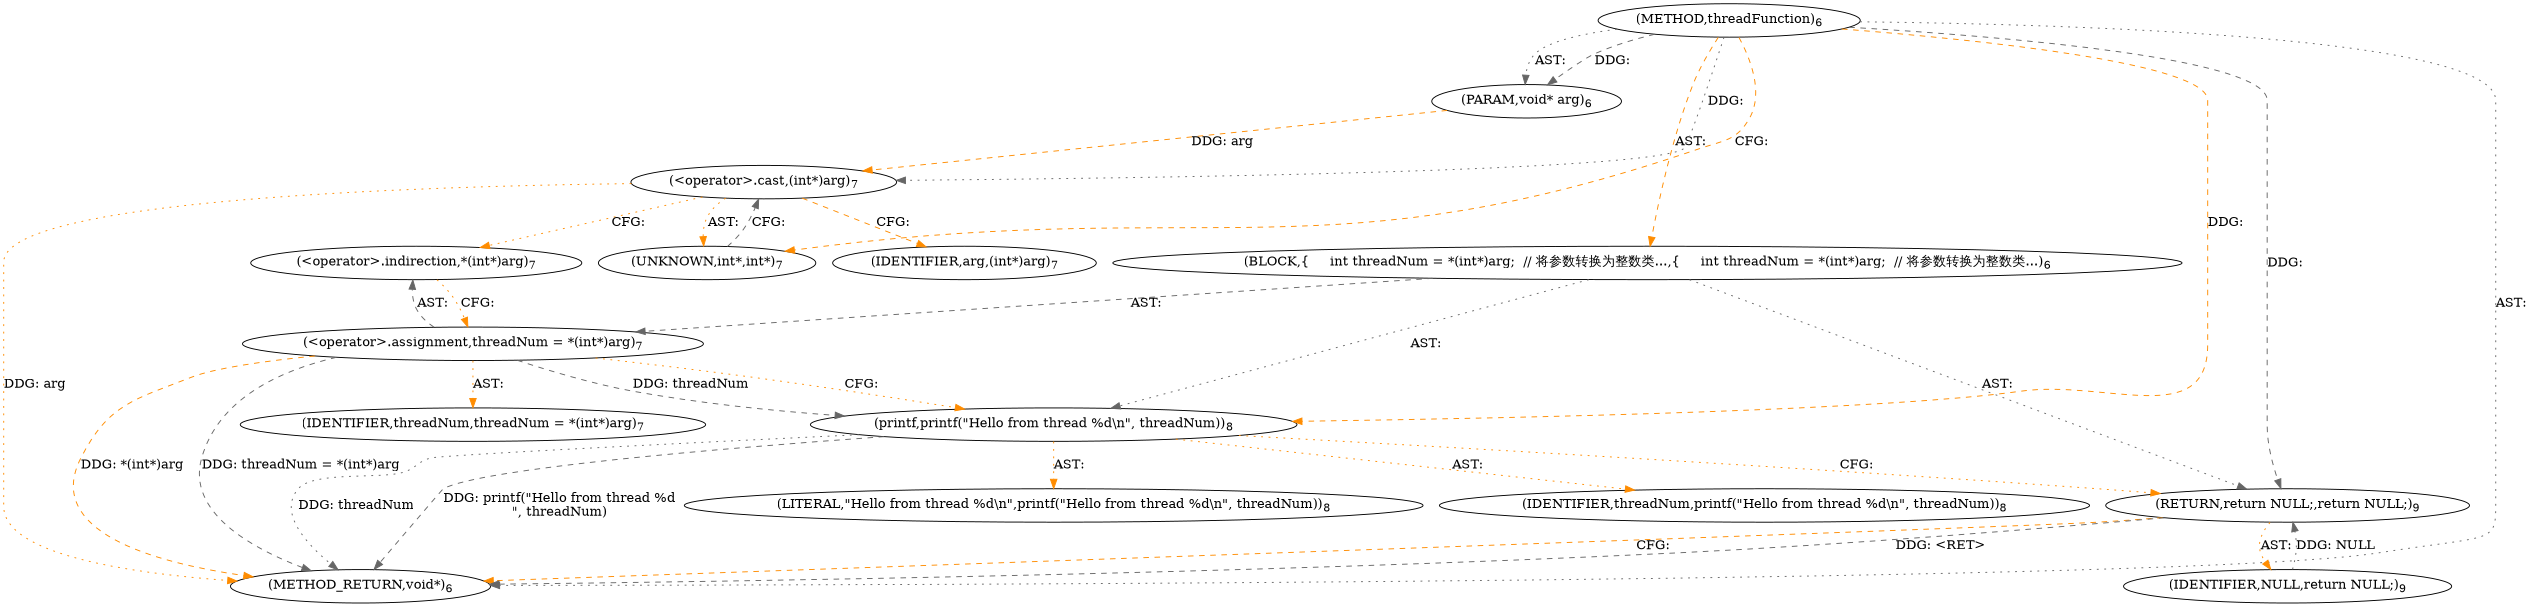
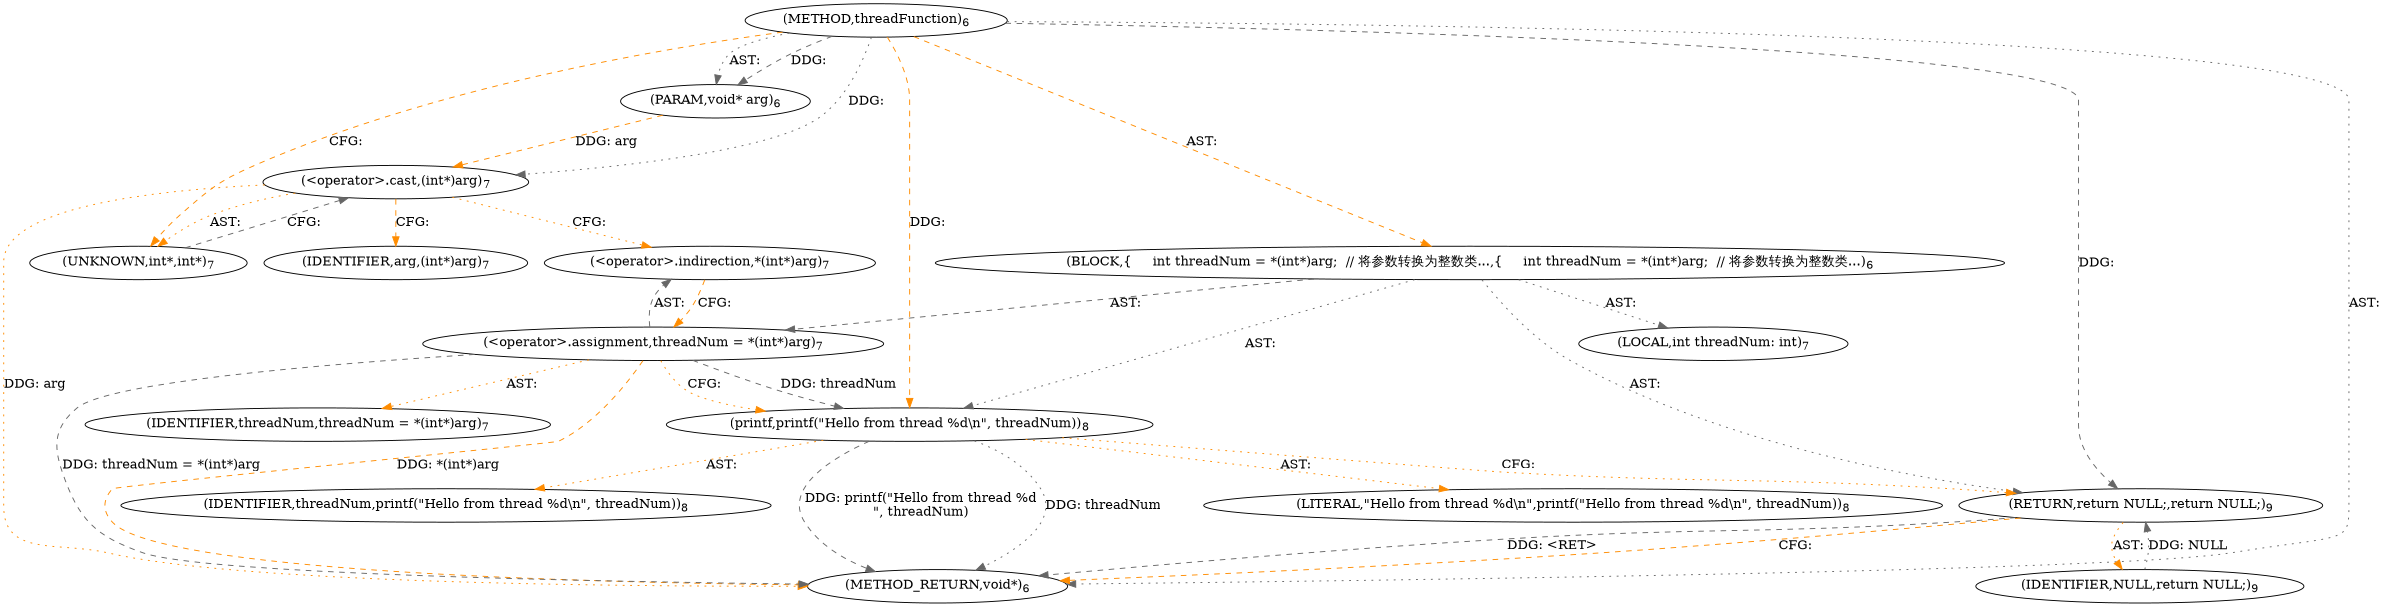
(453, 297) -> (695, 301)
none -> (1713, 344)
